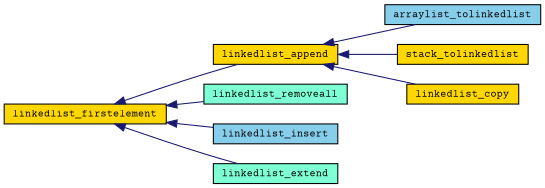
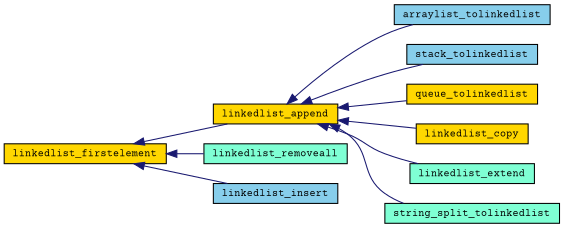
(463, 54) -> (472, 54)
none -> (472, 94)
(181, 146) -> (372, 148)
none -> (472, 213)
